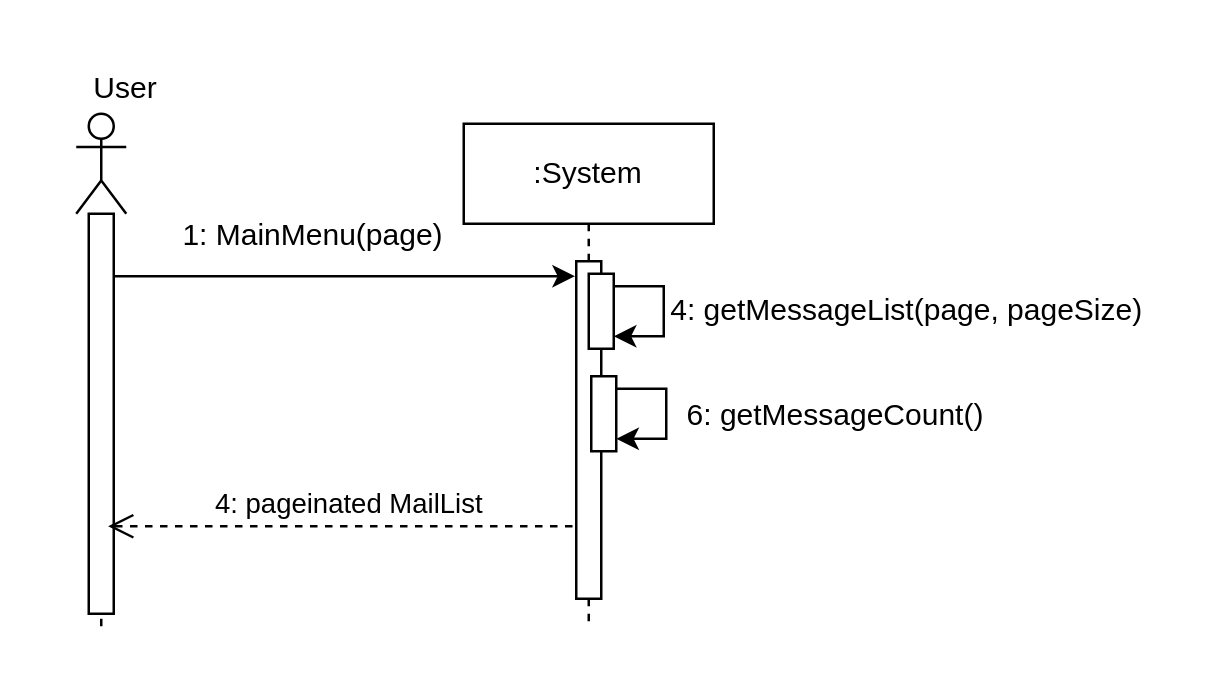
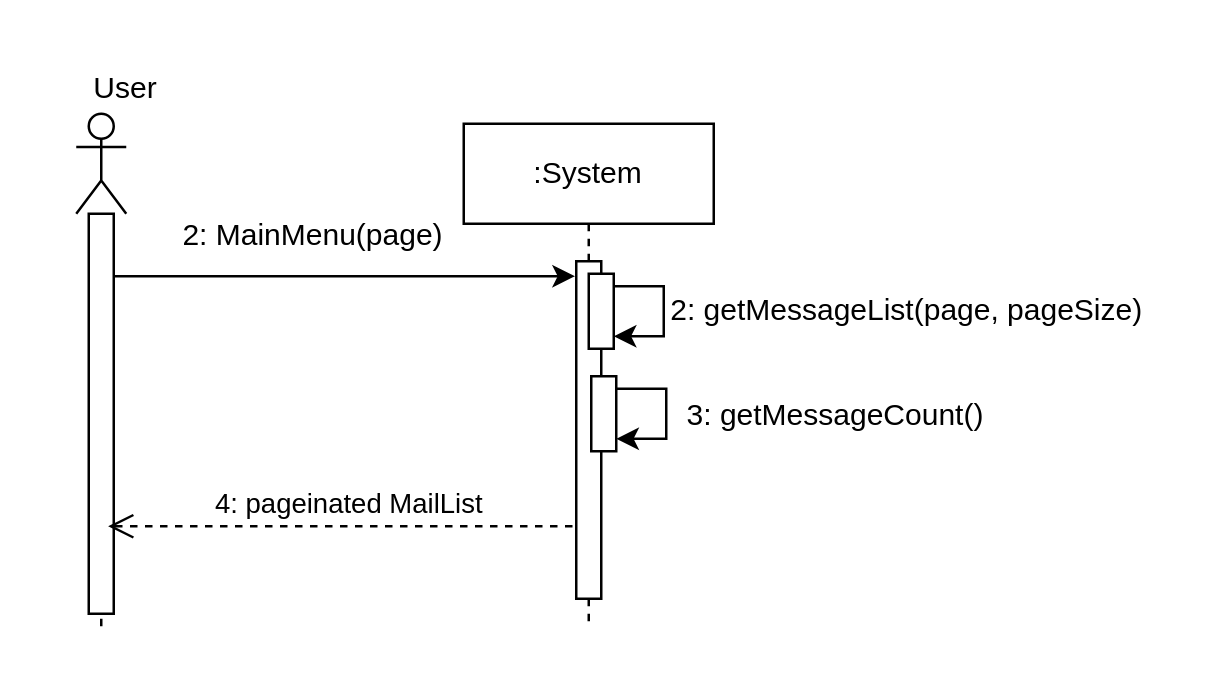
(314, 236) -> (314, 236)
(908, 311) -> (908, 311)
(836, 416) -> (836, 416)
